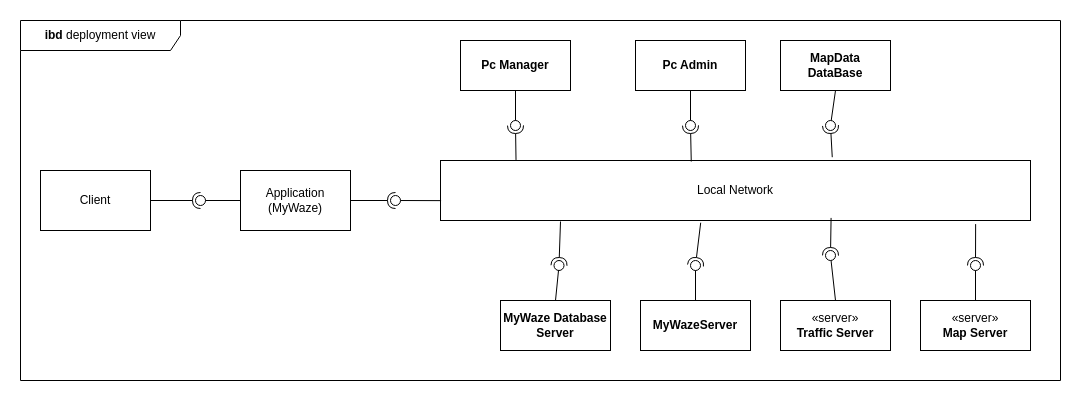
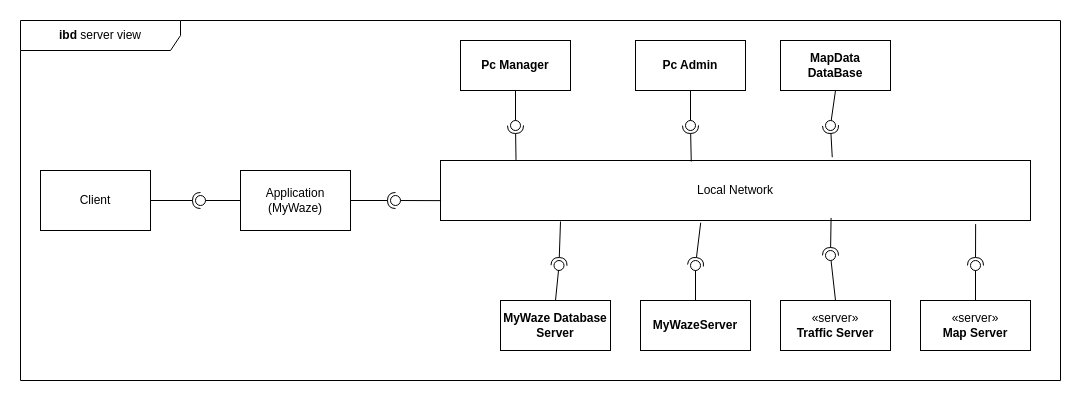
(101, 36) -> (101, 36)
